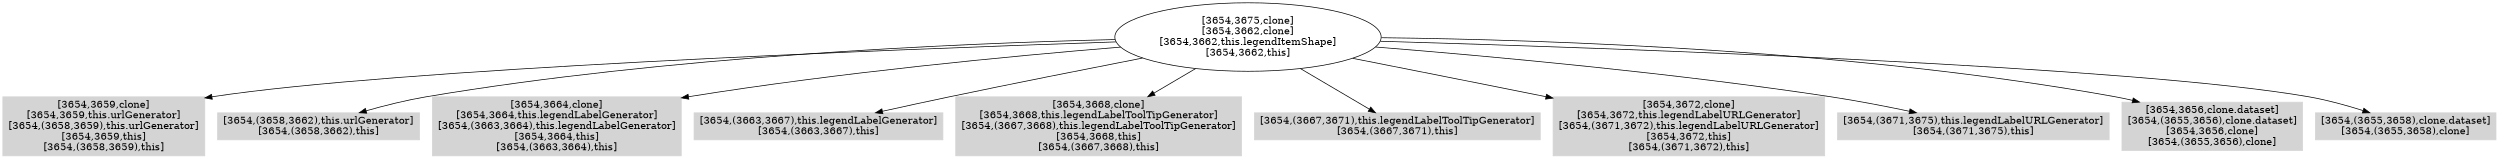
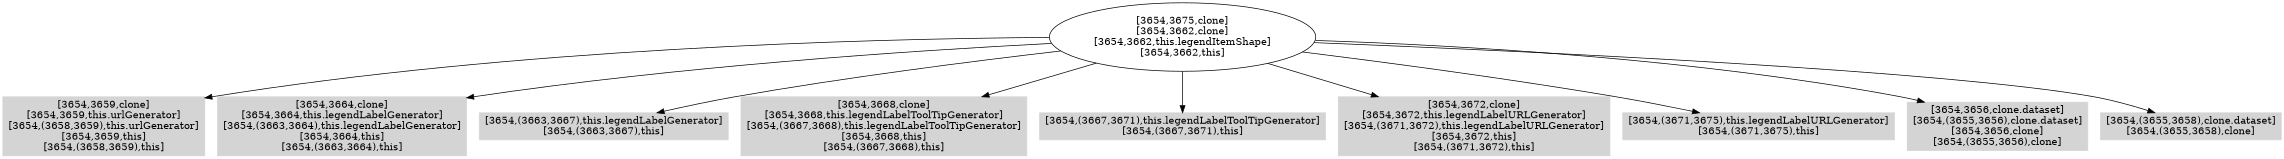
(319, 126) -> none
